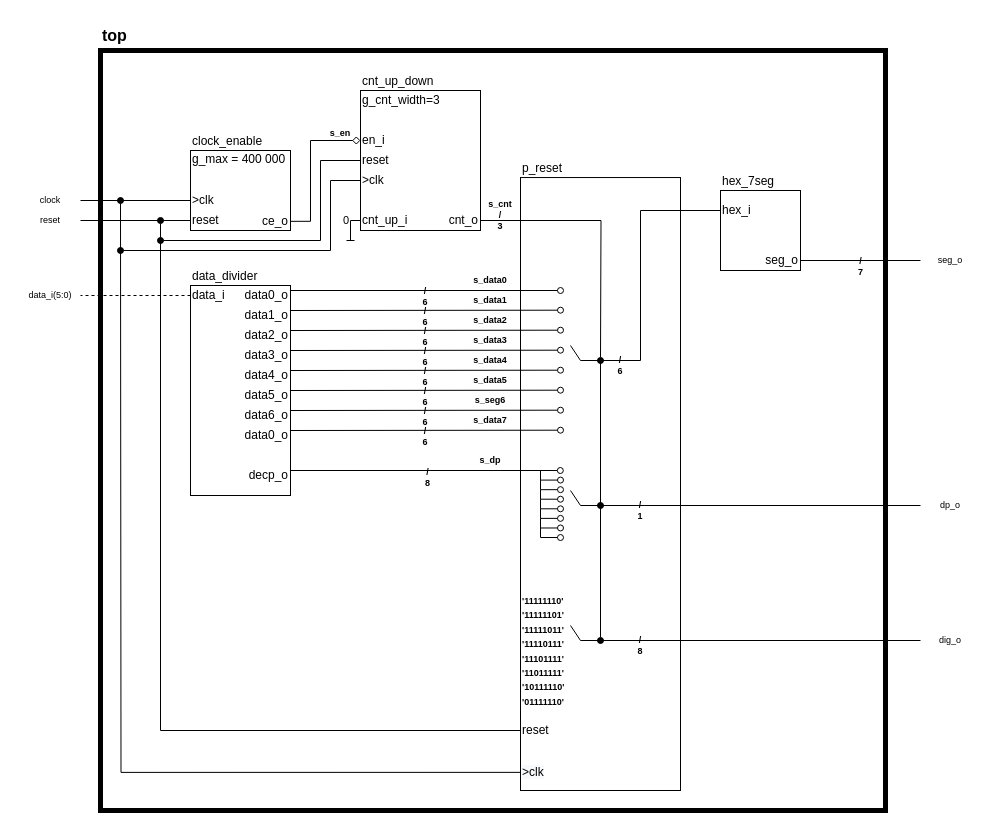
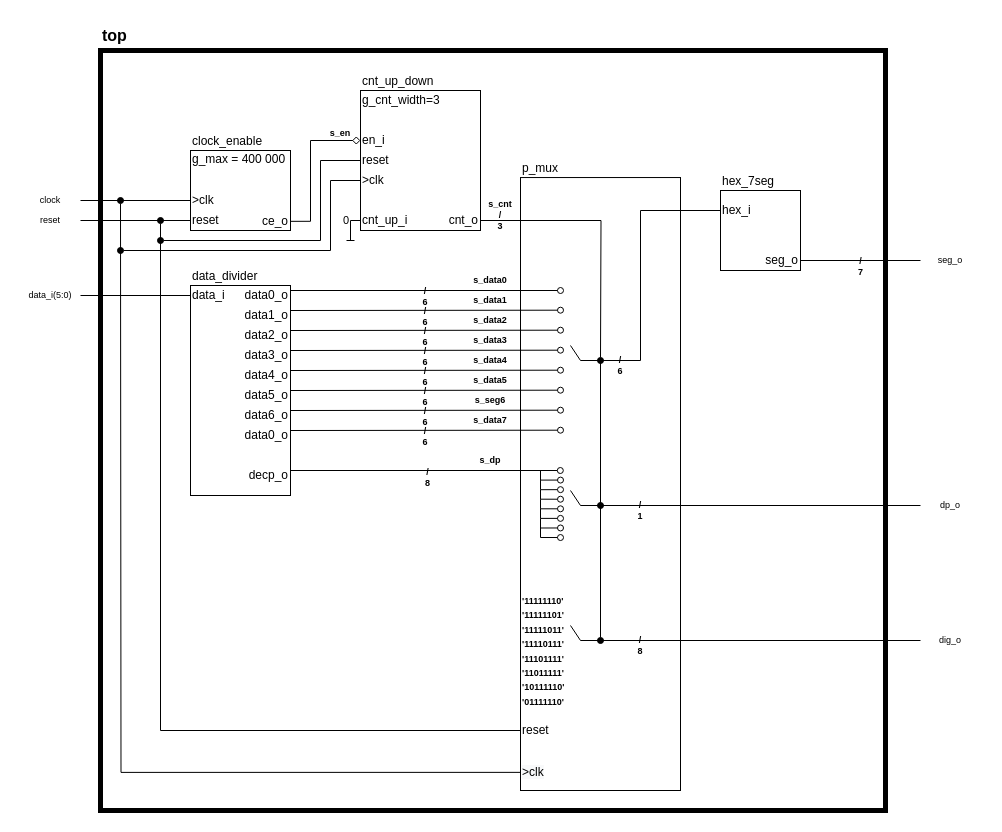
(546, 167) -> (539, 167)
(135, 296) -> (135, 296)
